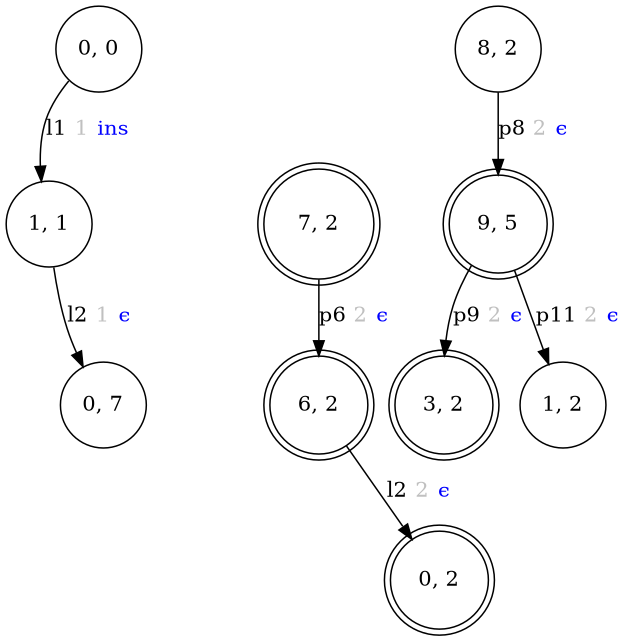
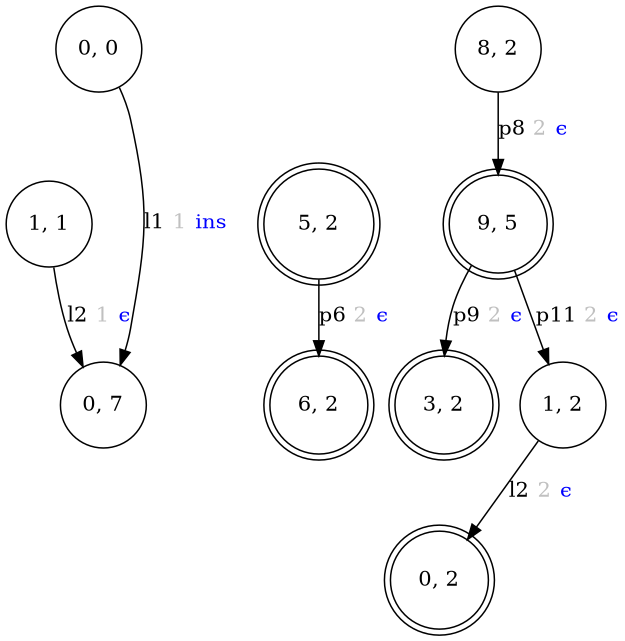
(46, 121) -> (144, 218)
(319, 224) -> (319, 224)
(375, 486) -> (507, 484)
